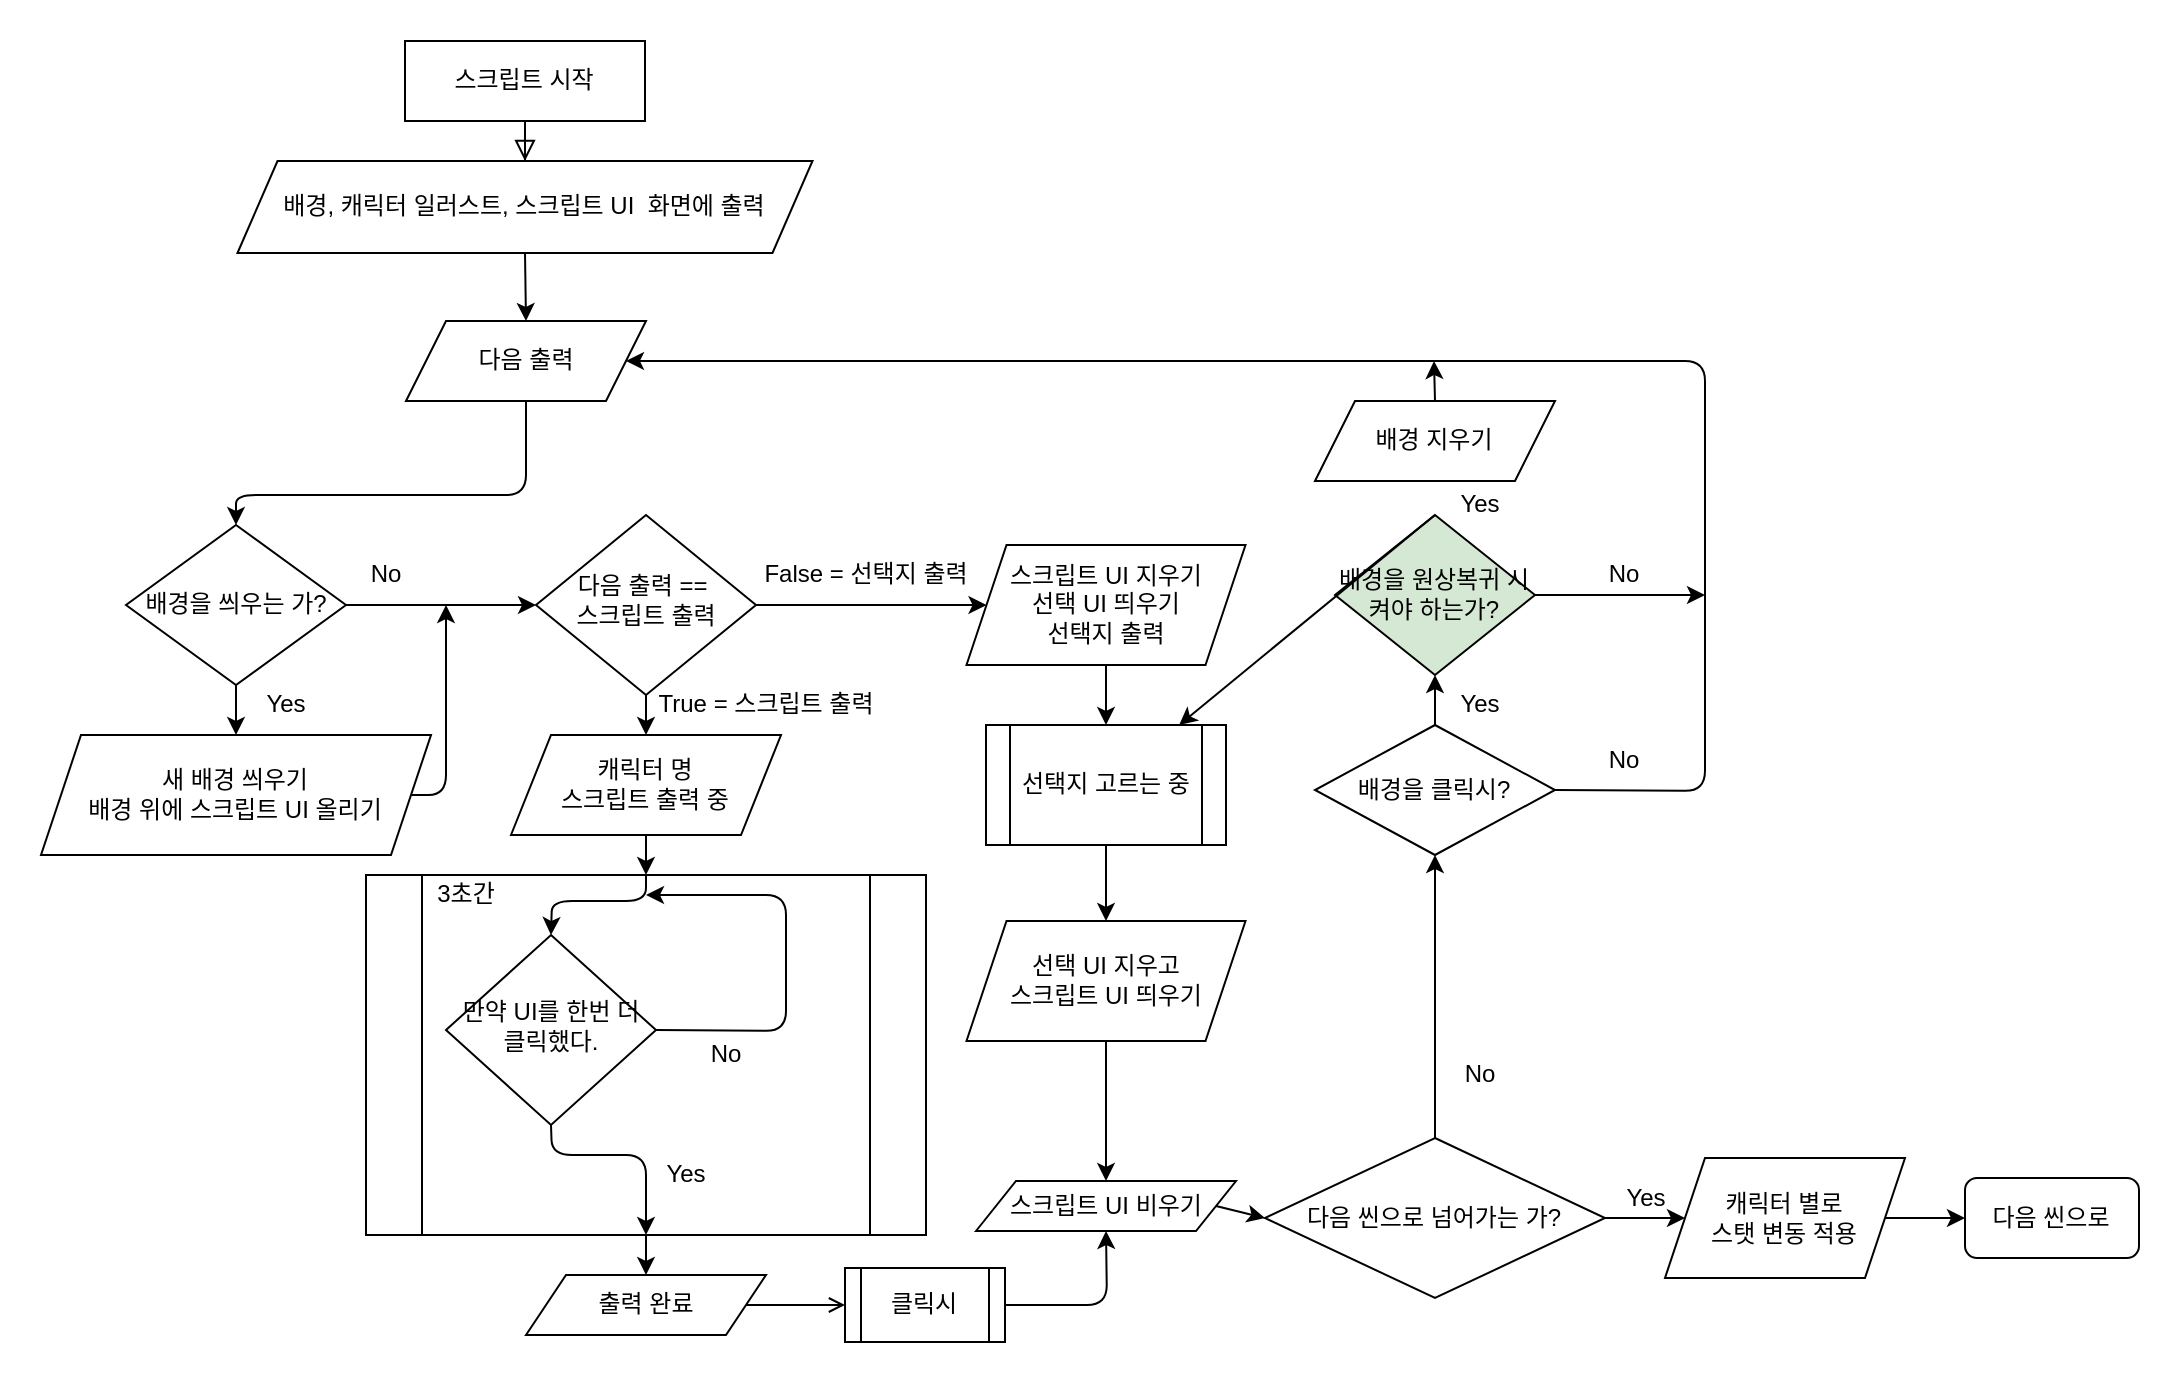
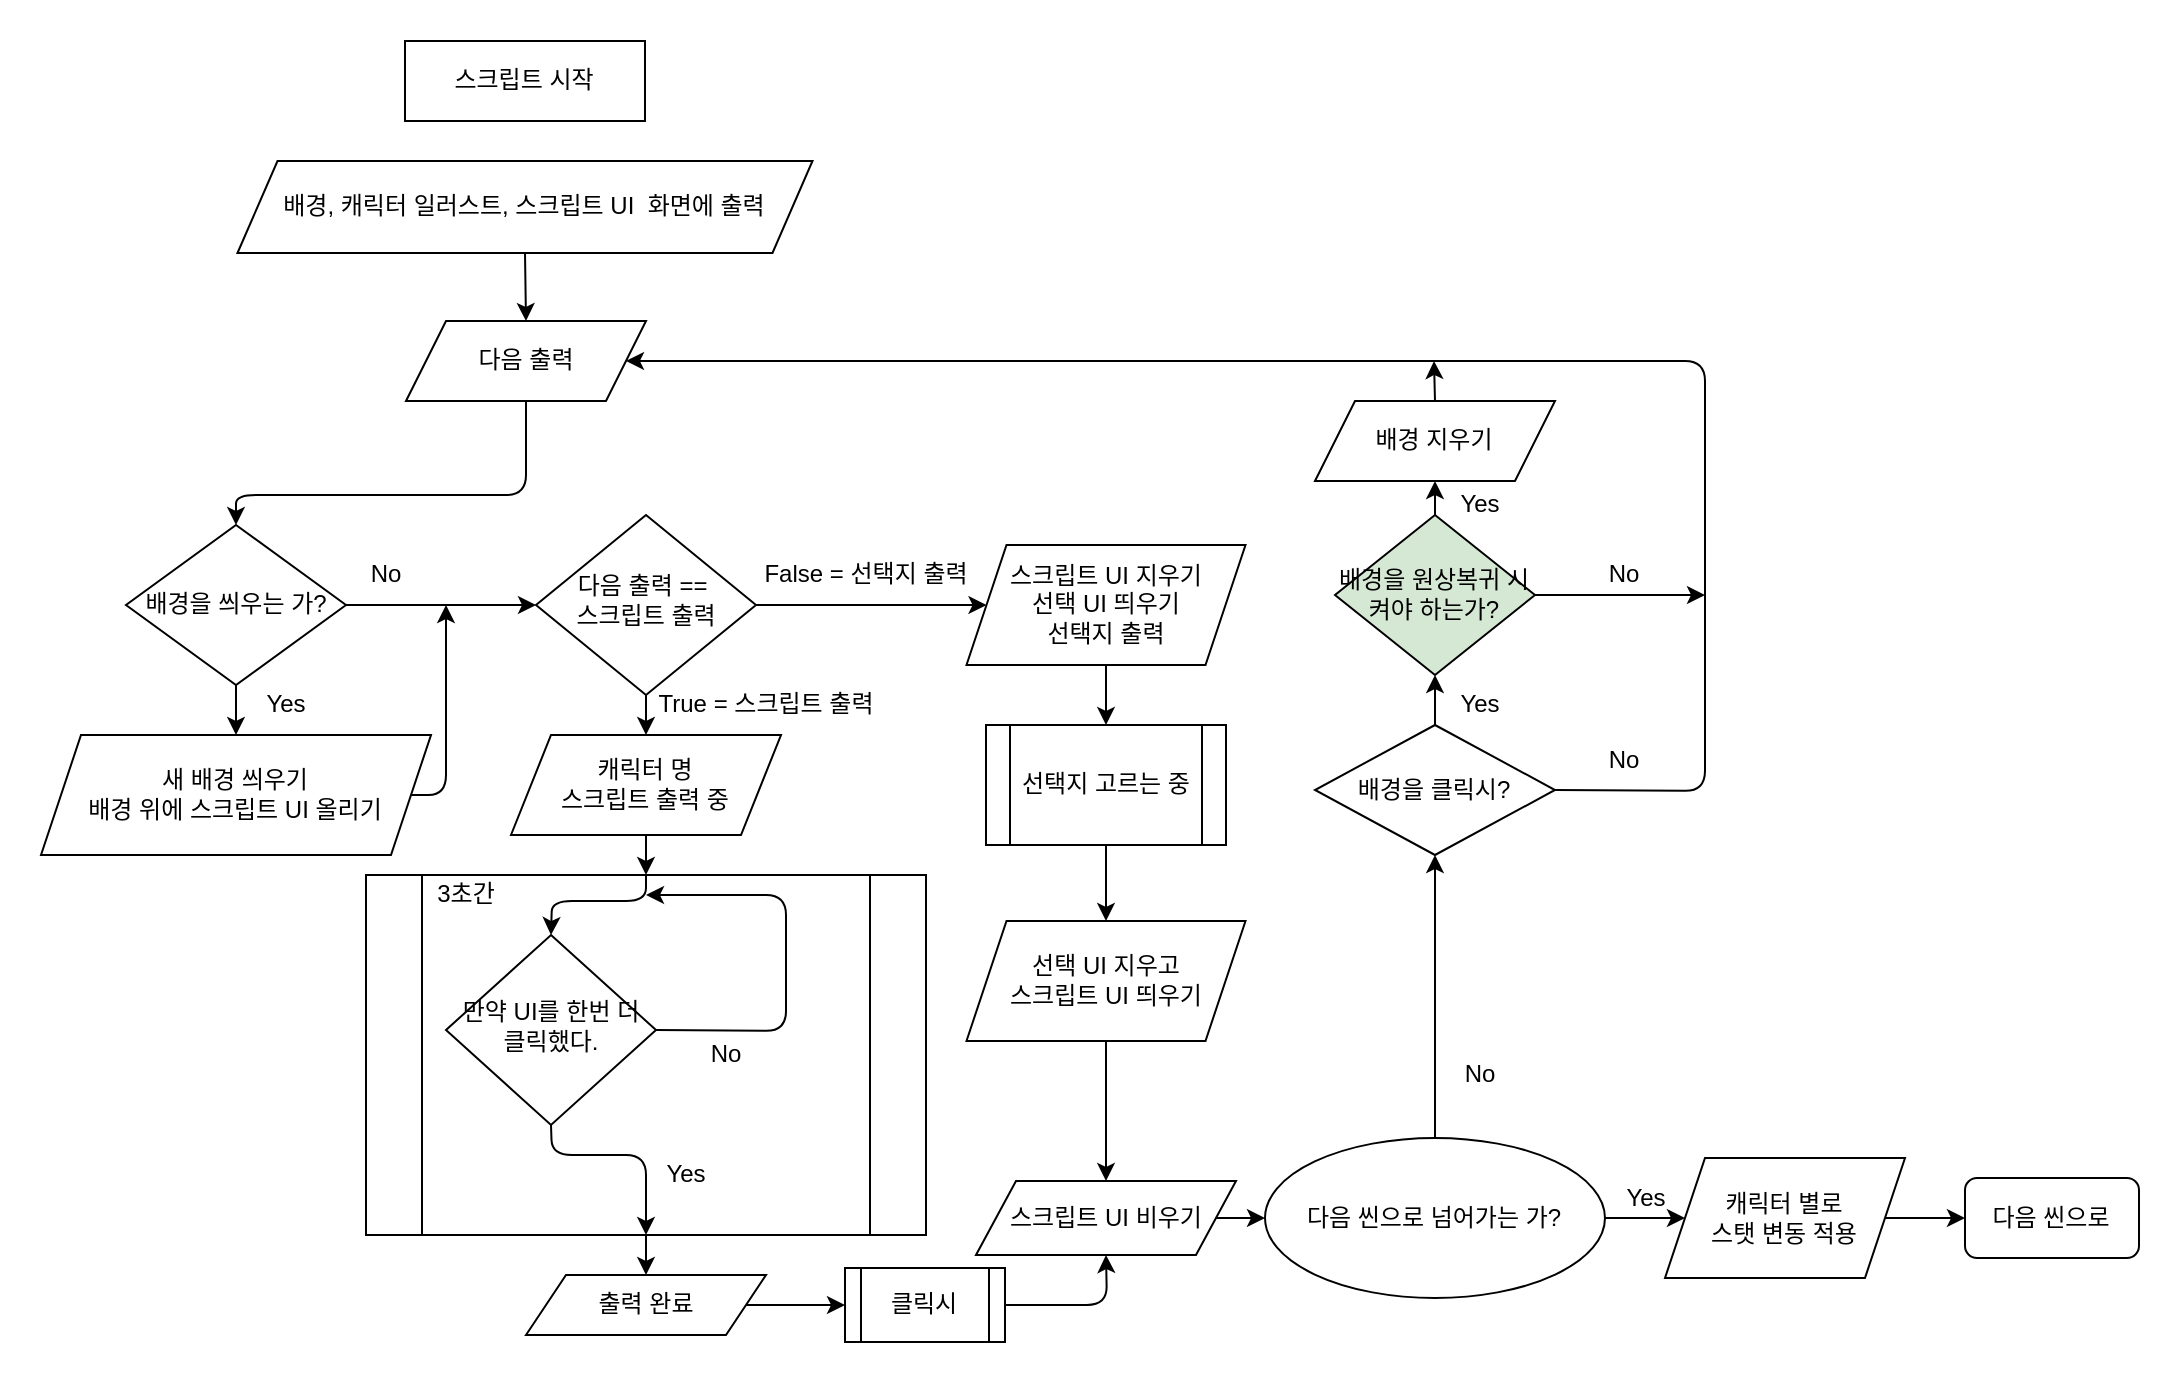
(525, 152) -> none
(1302, 624) -> (1435, 505)
(1106, 1206) -> (1106, 1218)
(1435, 1218) -> (1435, 1218)
(832, 1305) -> (830, 1305)
